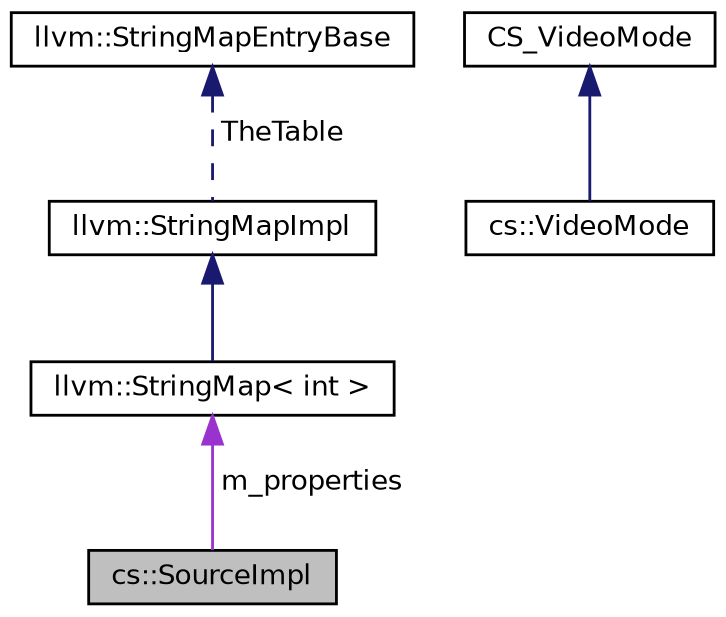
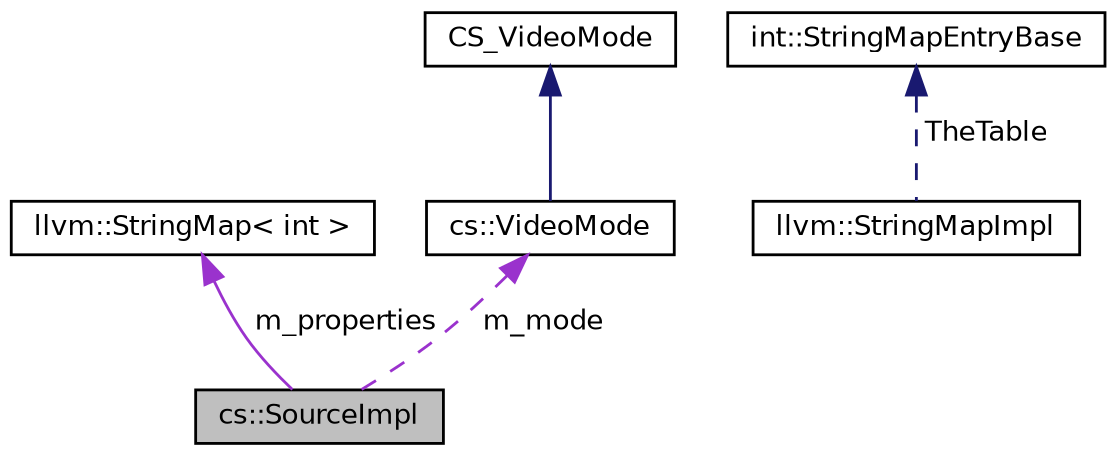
(213, 39) -> (916, 39)
(213, 323) -> none
none -> (438, 337)
